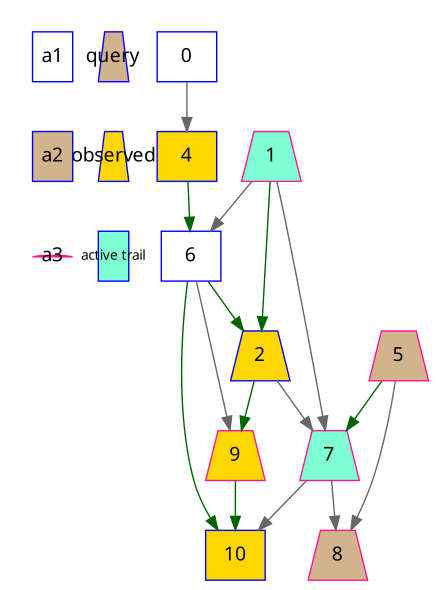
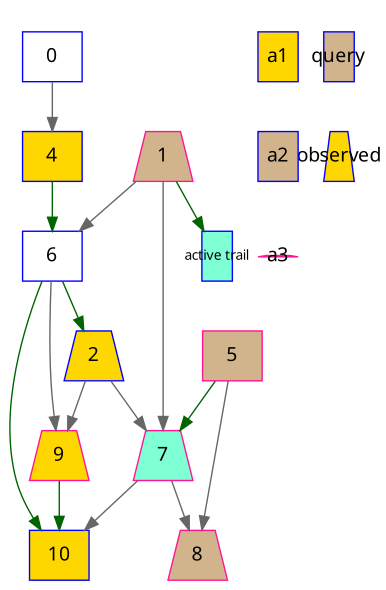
(53, 57) -> (278, 57)
(114, 57) -> (339, 57)
(271, 156) -> (163, 156)
(266, 249) -> (187, 200)
(399, 356) -> (232, 356)
(250, 399) -> (79, 399)
